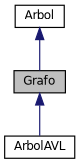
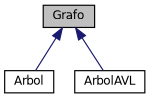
(40, 55) -> (46, 54)
